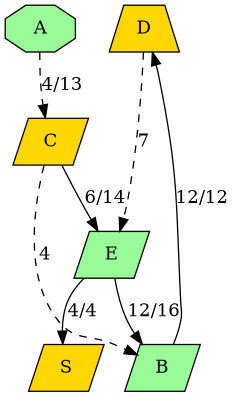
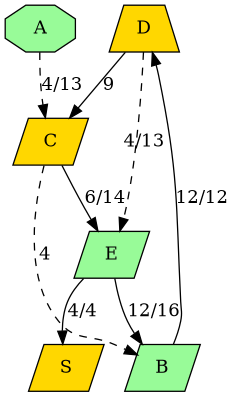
none -> (102, 80)
(144, 142) -> (144, 142)
